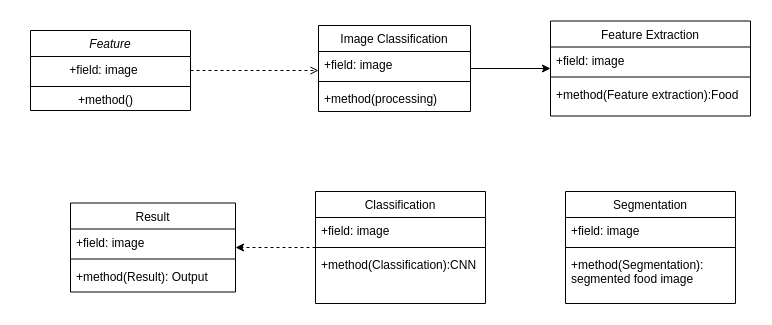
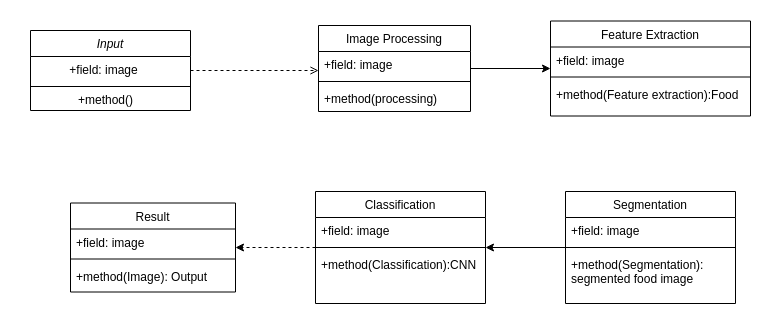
(394, 39) -> (394, 39)
(110, 44) -> (110, 44)
none -> (528, 248)
(149, 277) -> (147, 277)
